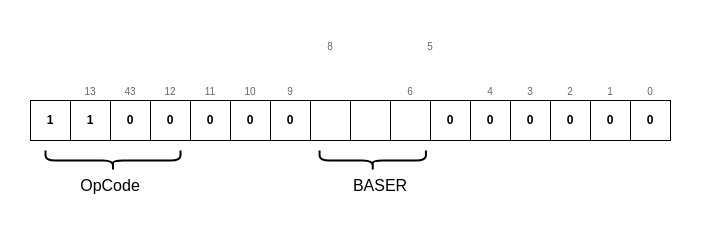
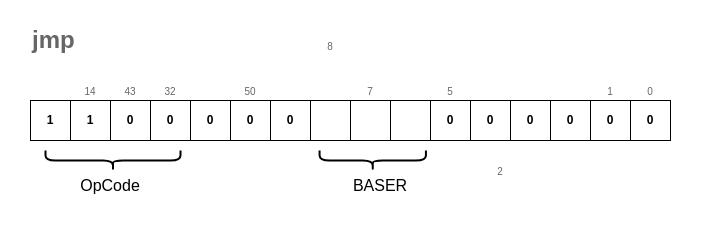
none -> (81, 41)
(431, 41) -> (451, 86)
(211, 86) -> none
(291, 86) -> none
none -> (371, 86)
(411, 86) -> none
(491, 86) -> none
(531, 86) -> none
(571, 86) -> (501, 166)
(91, 92) -> (91, 92)
(171, 92) -> (171, 92)
(251, 92) -> (251, 92)
